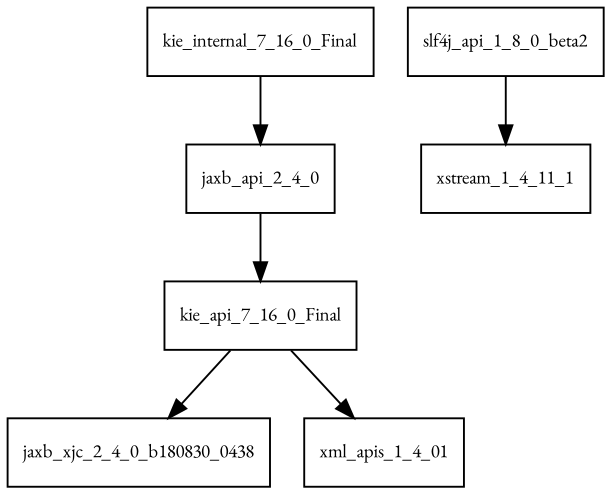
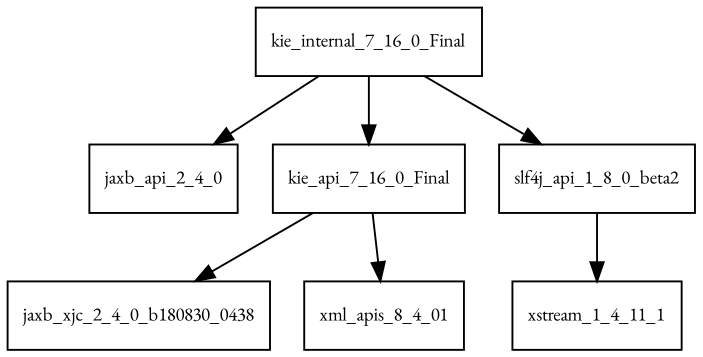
none -> (474, 105)
(260, 238) -> (369, 101)
(384, 453) -> (384, 316)
